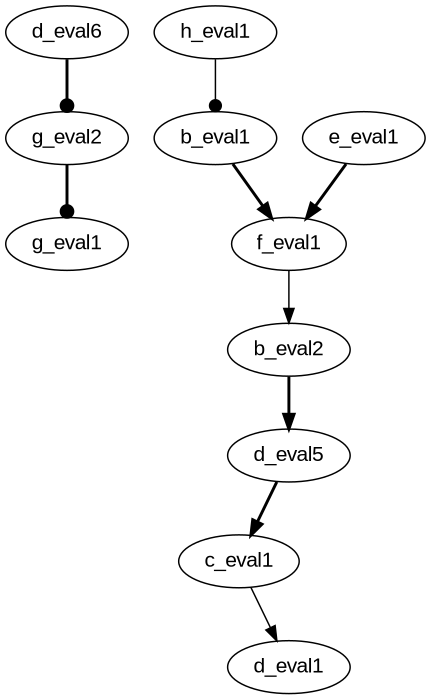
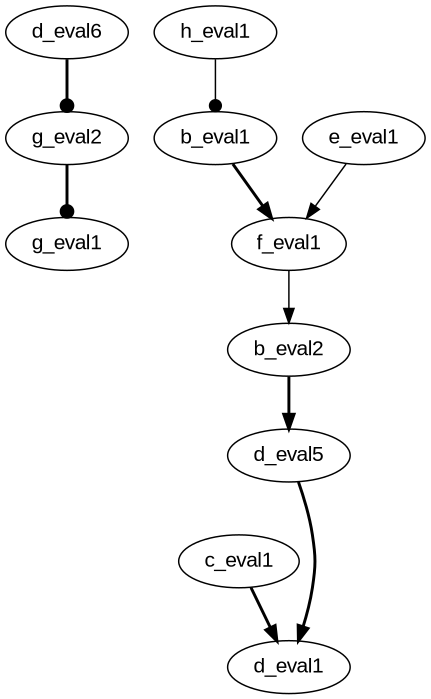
(331, 185) -> (331, 185)
(267, 502) -> (315, 554)
(261, 608) -> (261, 608)
